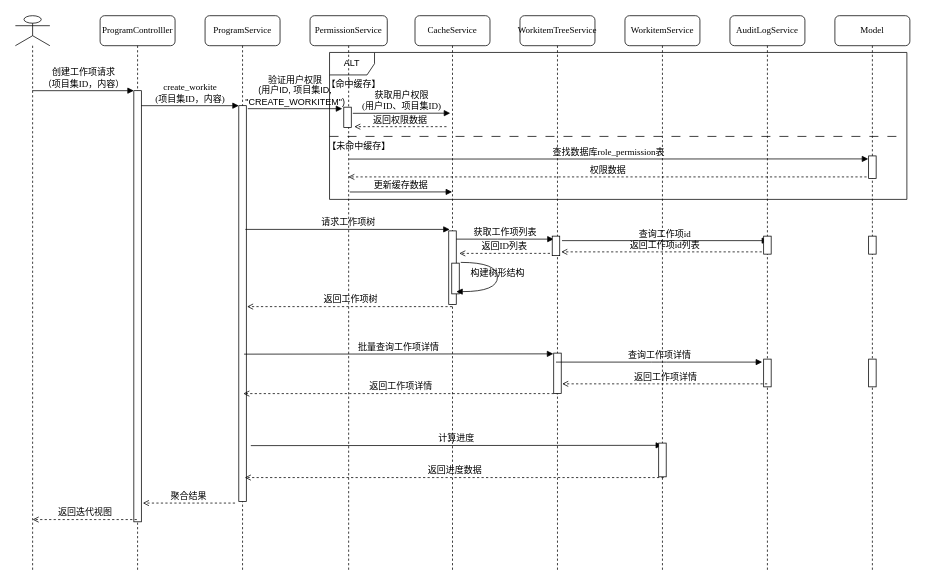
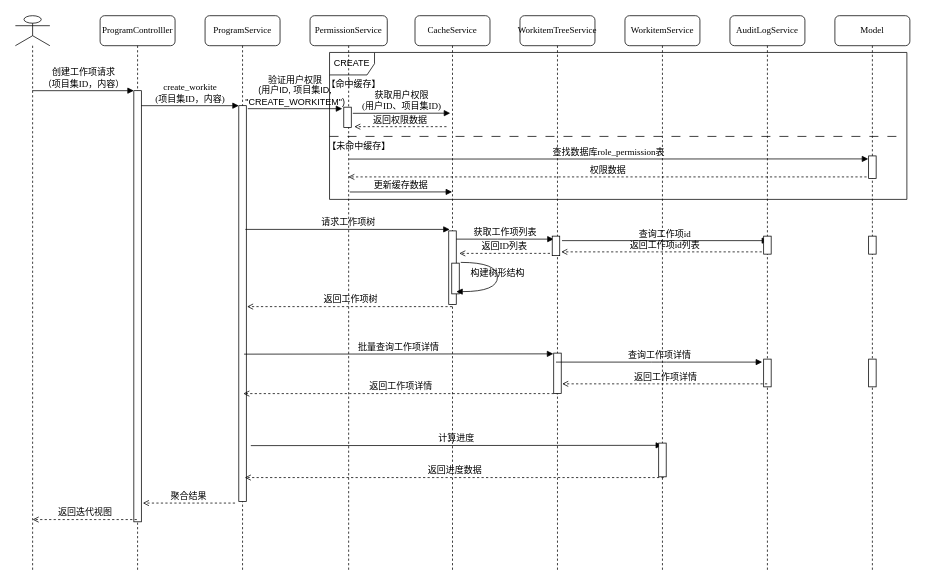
(352, 63) -> (352, 63)
